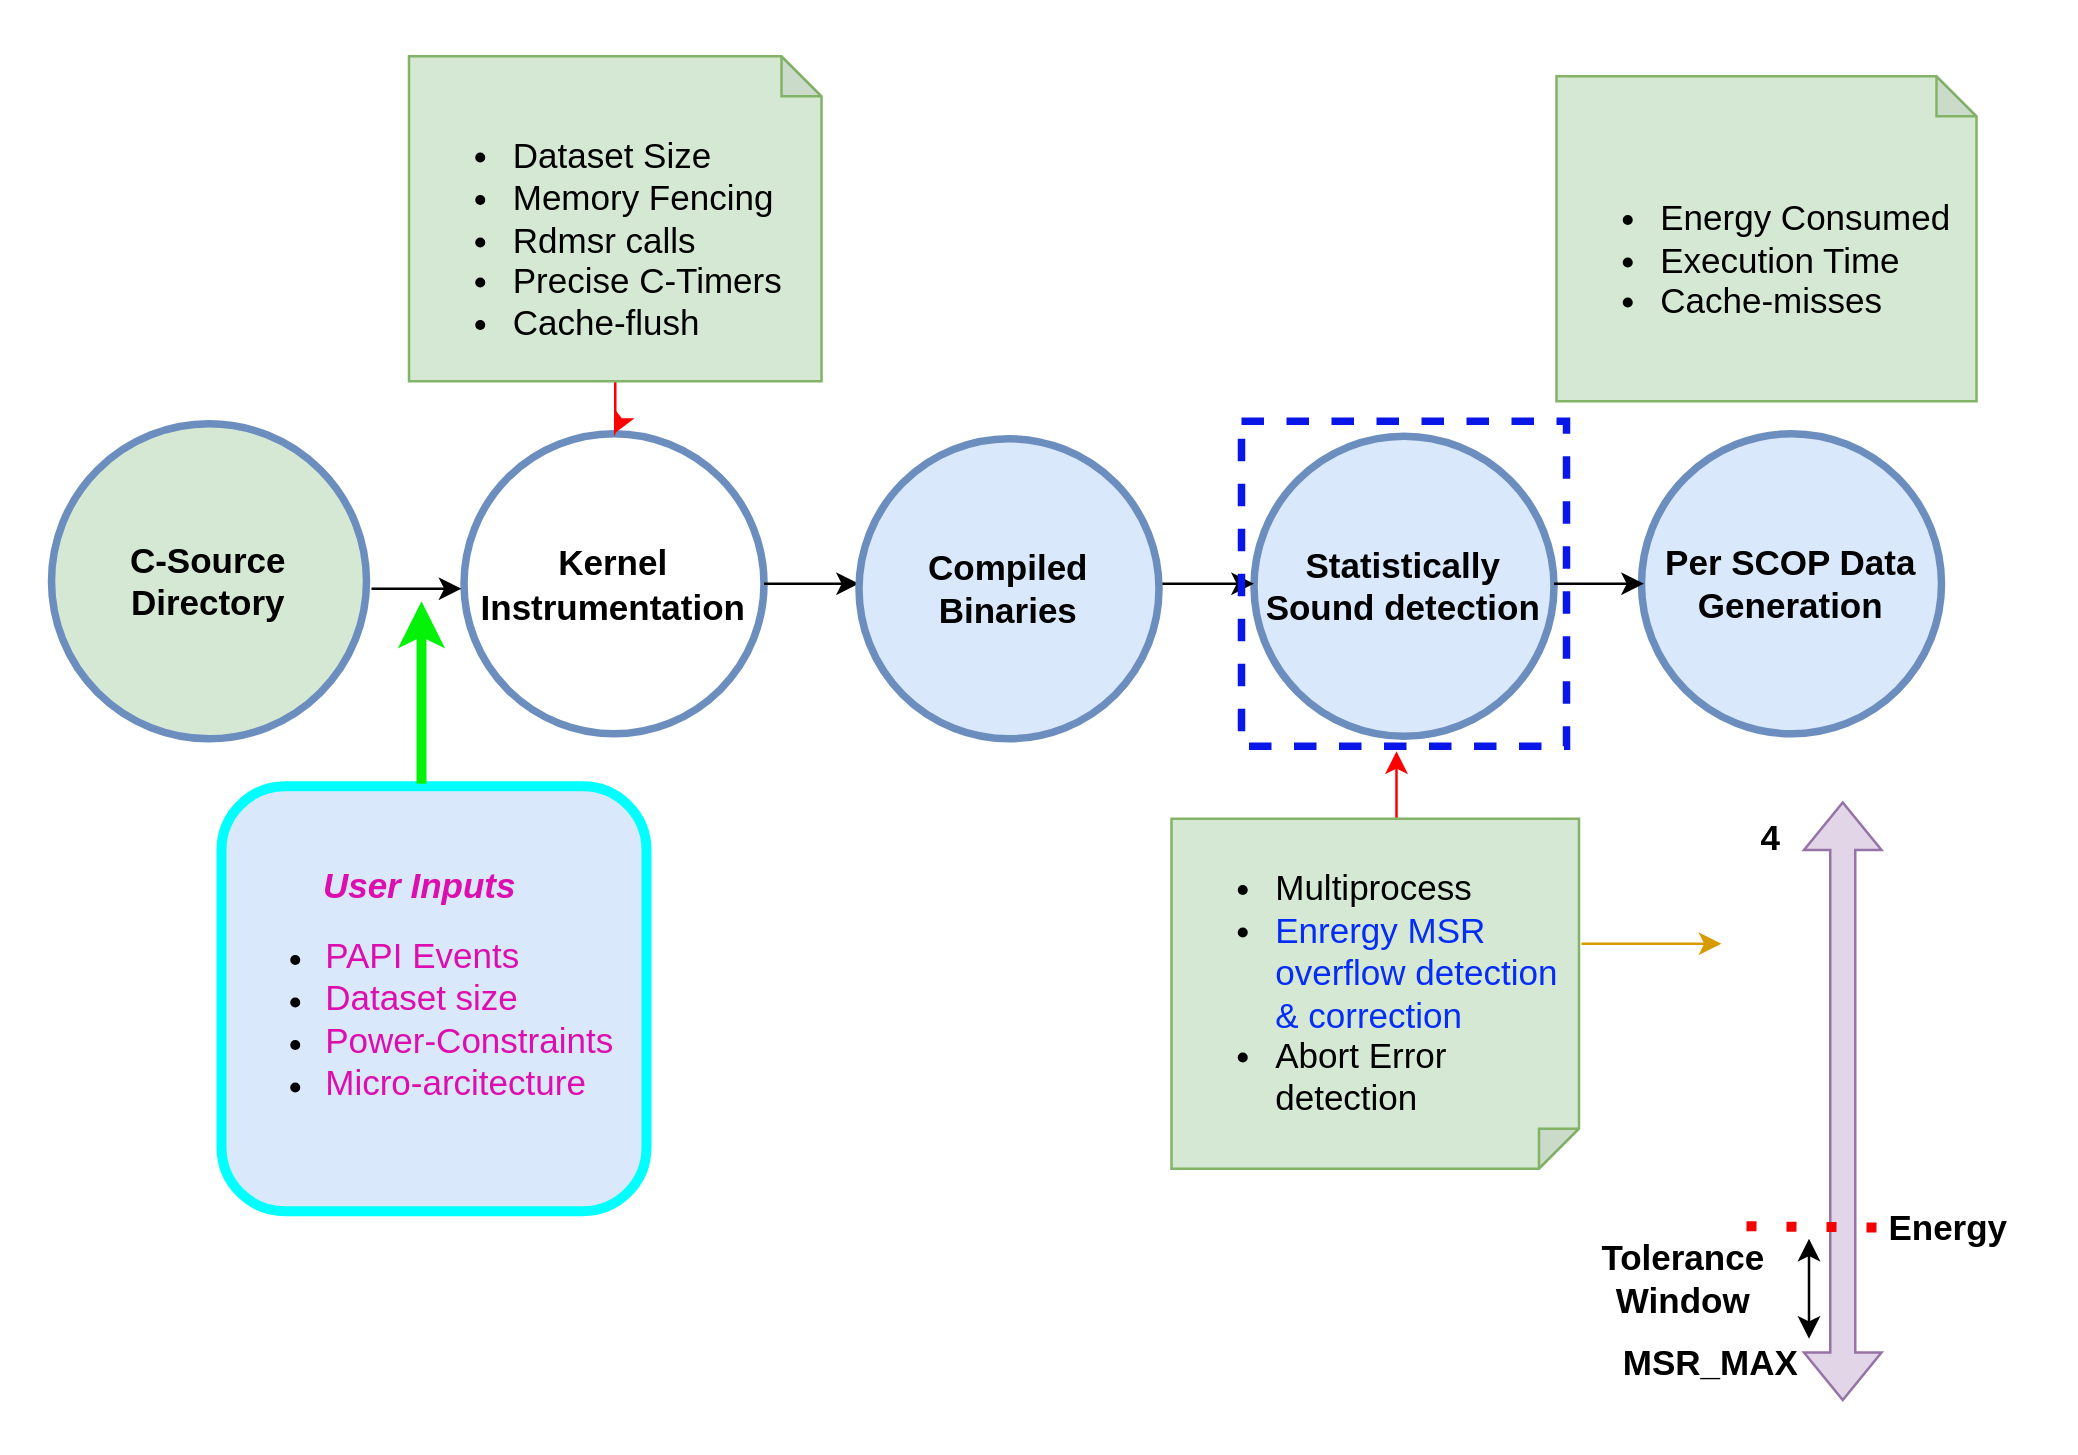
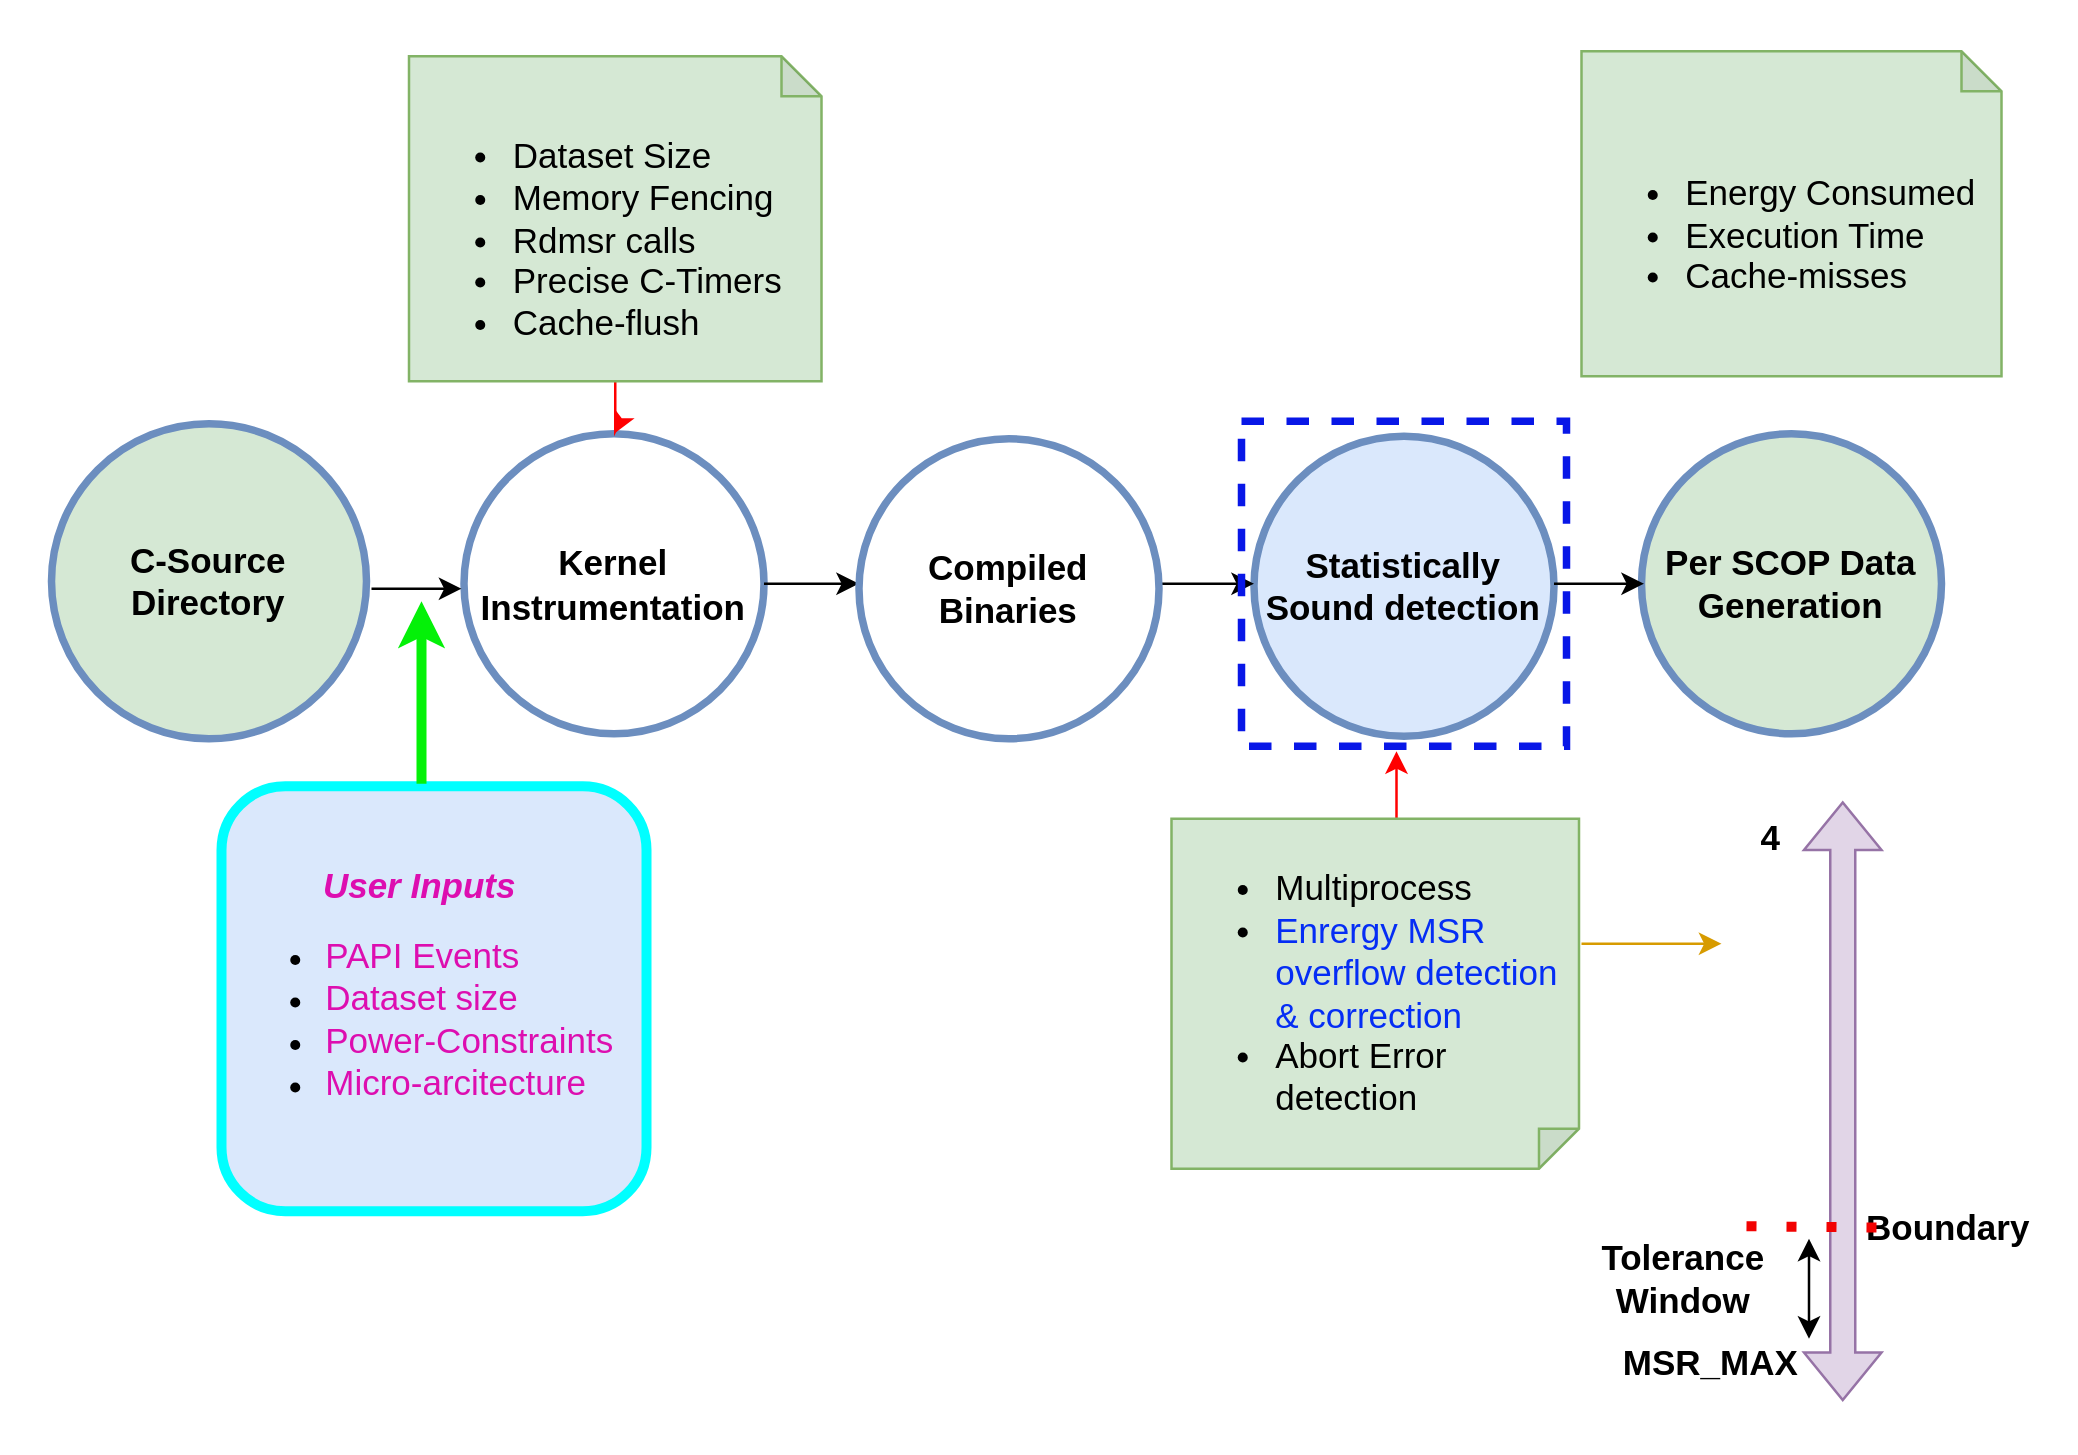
(1766, 239) -> (1791, 214)
(1791, 584) -> (1791, 584)
(1009, 589) -> (1009, 589)
(1949, 1229) -> (1949, 1229)
